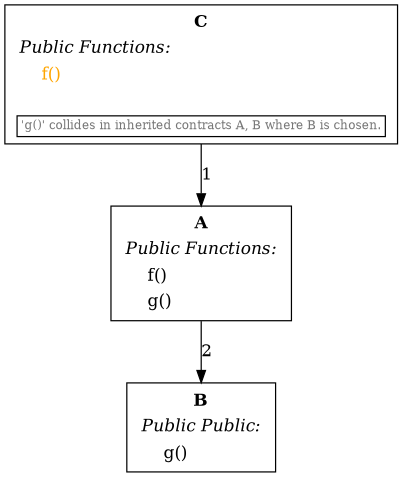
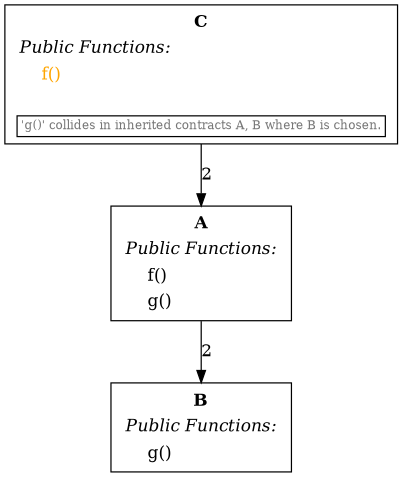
(207, 175) -> (207, 175)
(201, 426) -> (201, 426)
